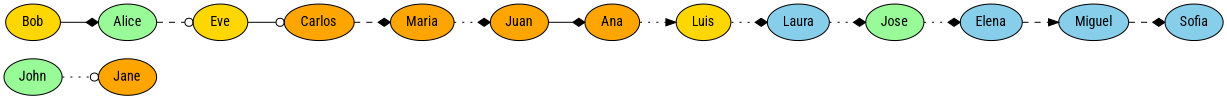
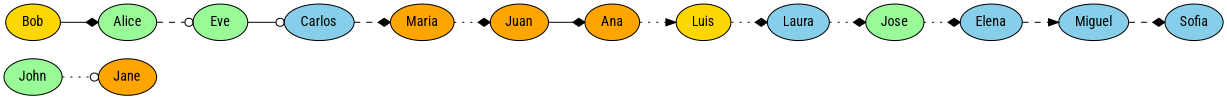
(220, 22) -> (220, 22)
(319, 22) -> (319, 22)
